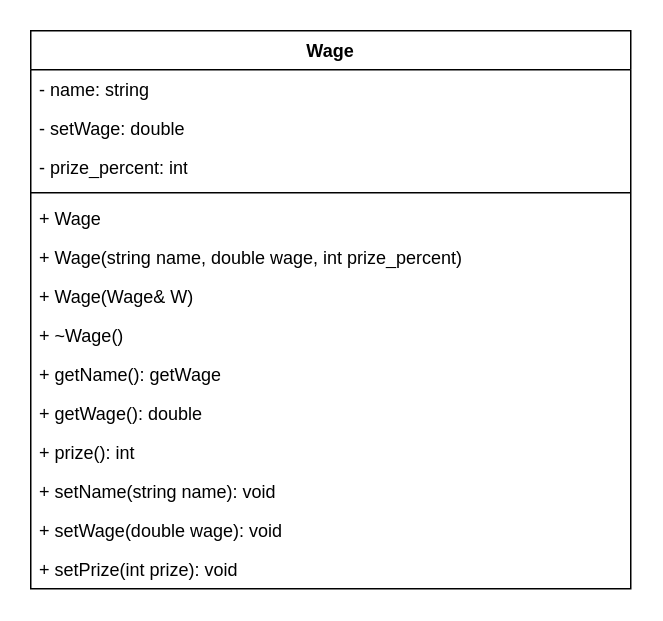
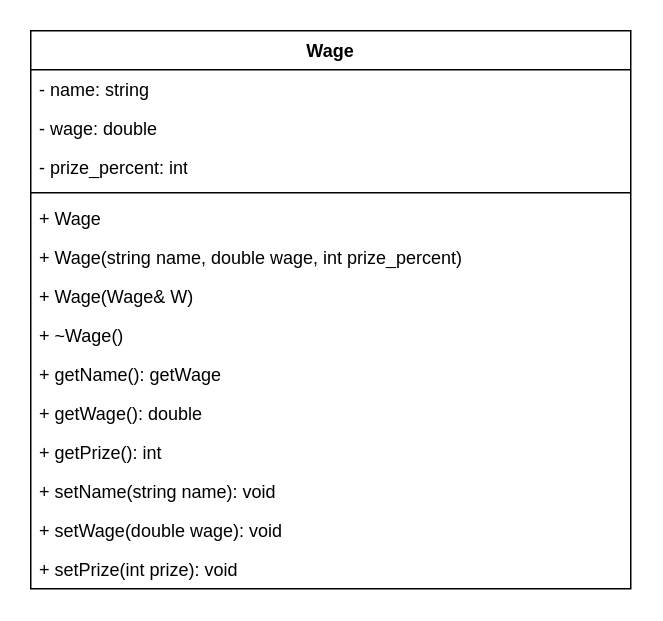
(116, 130) -> (101, 130)
(99, 454) -> (114, 454)
